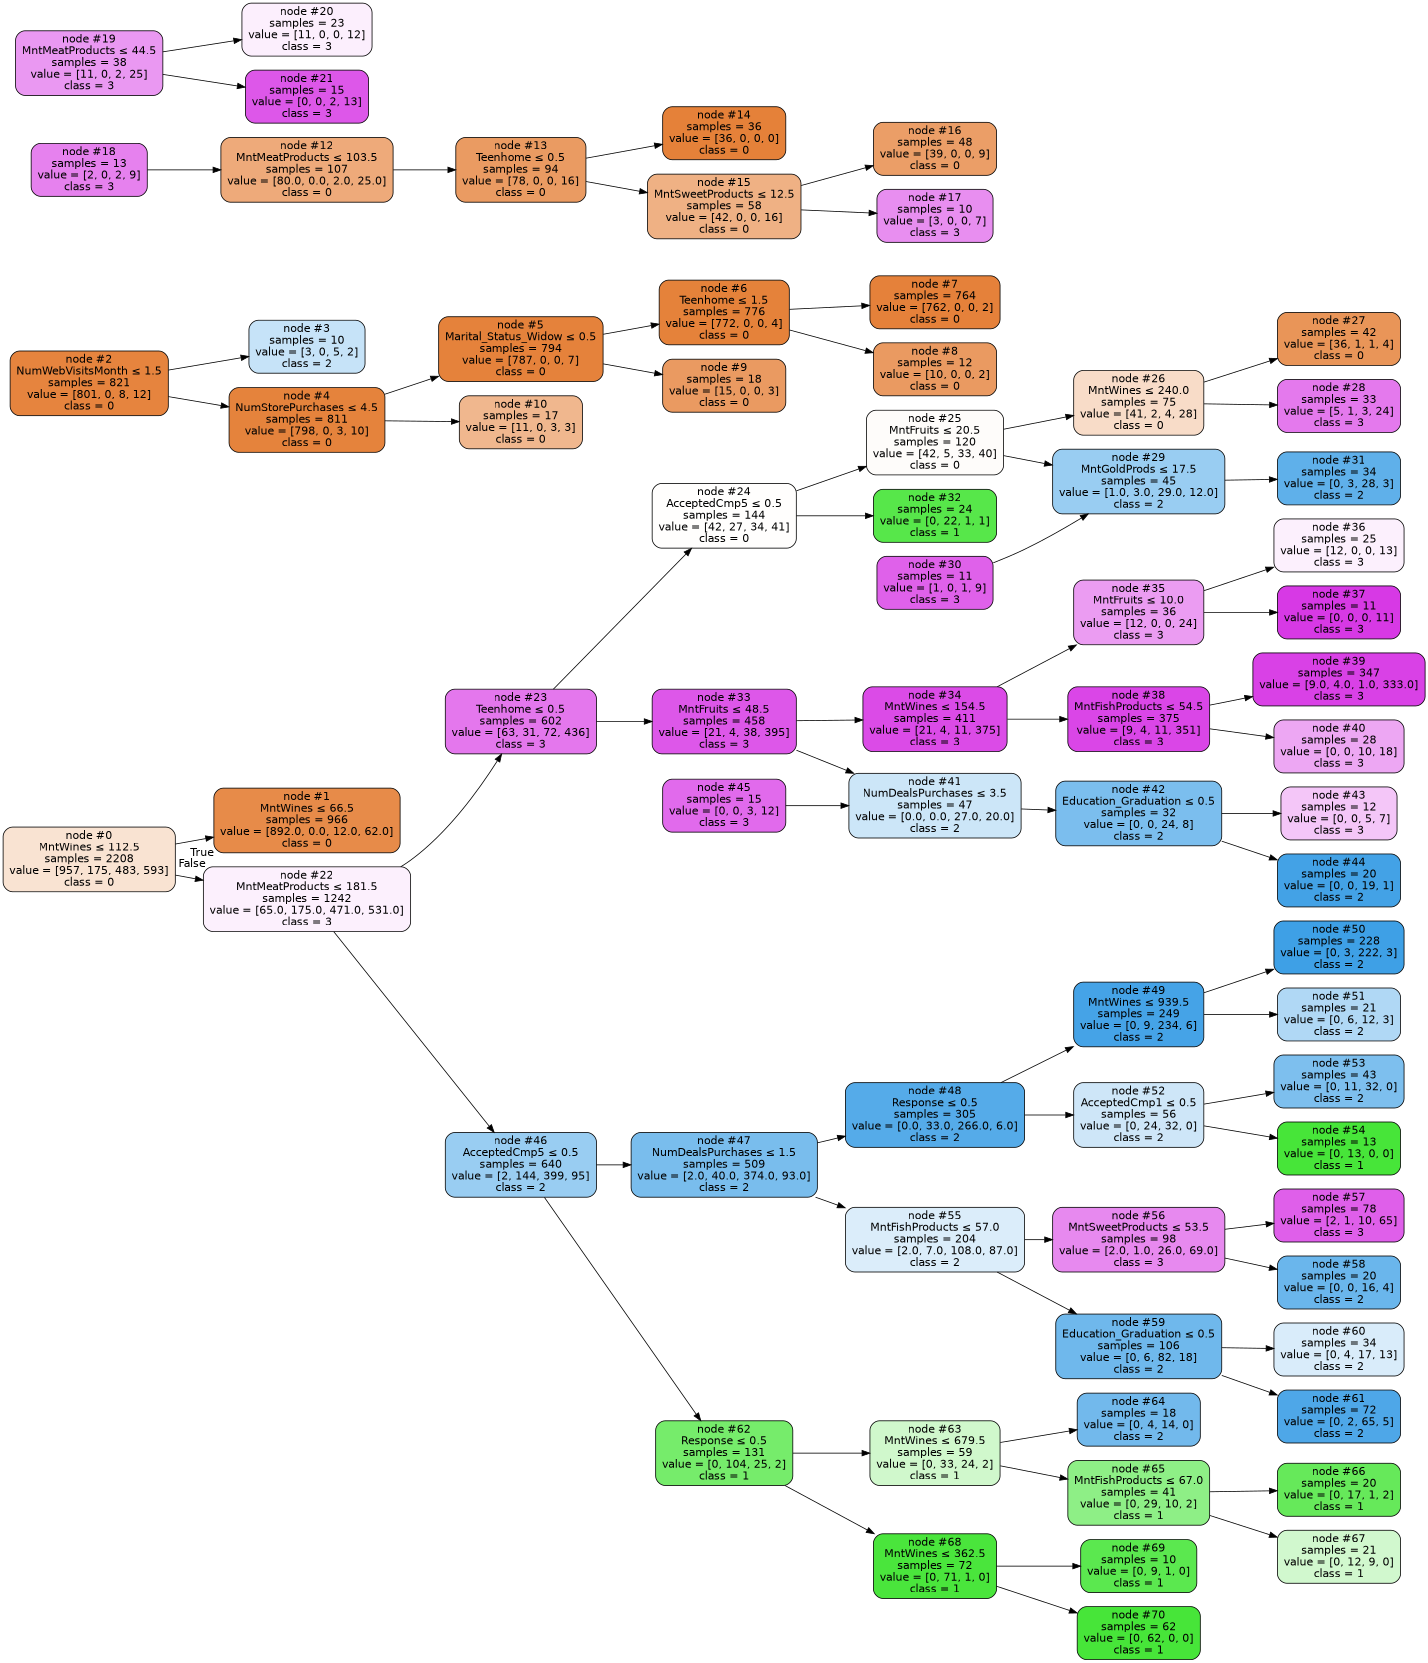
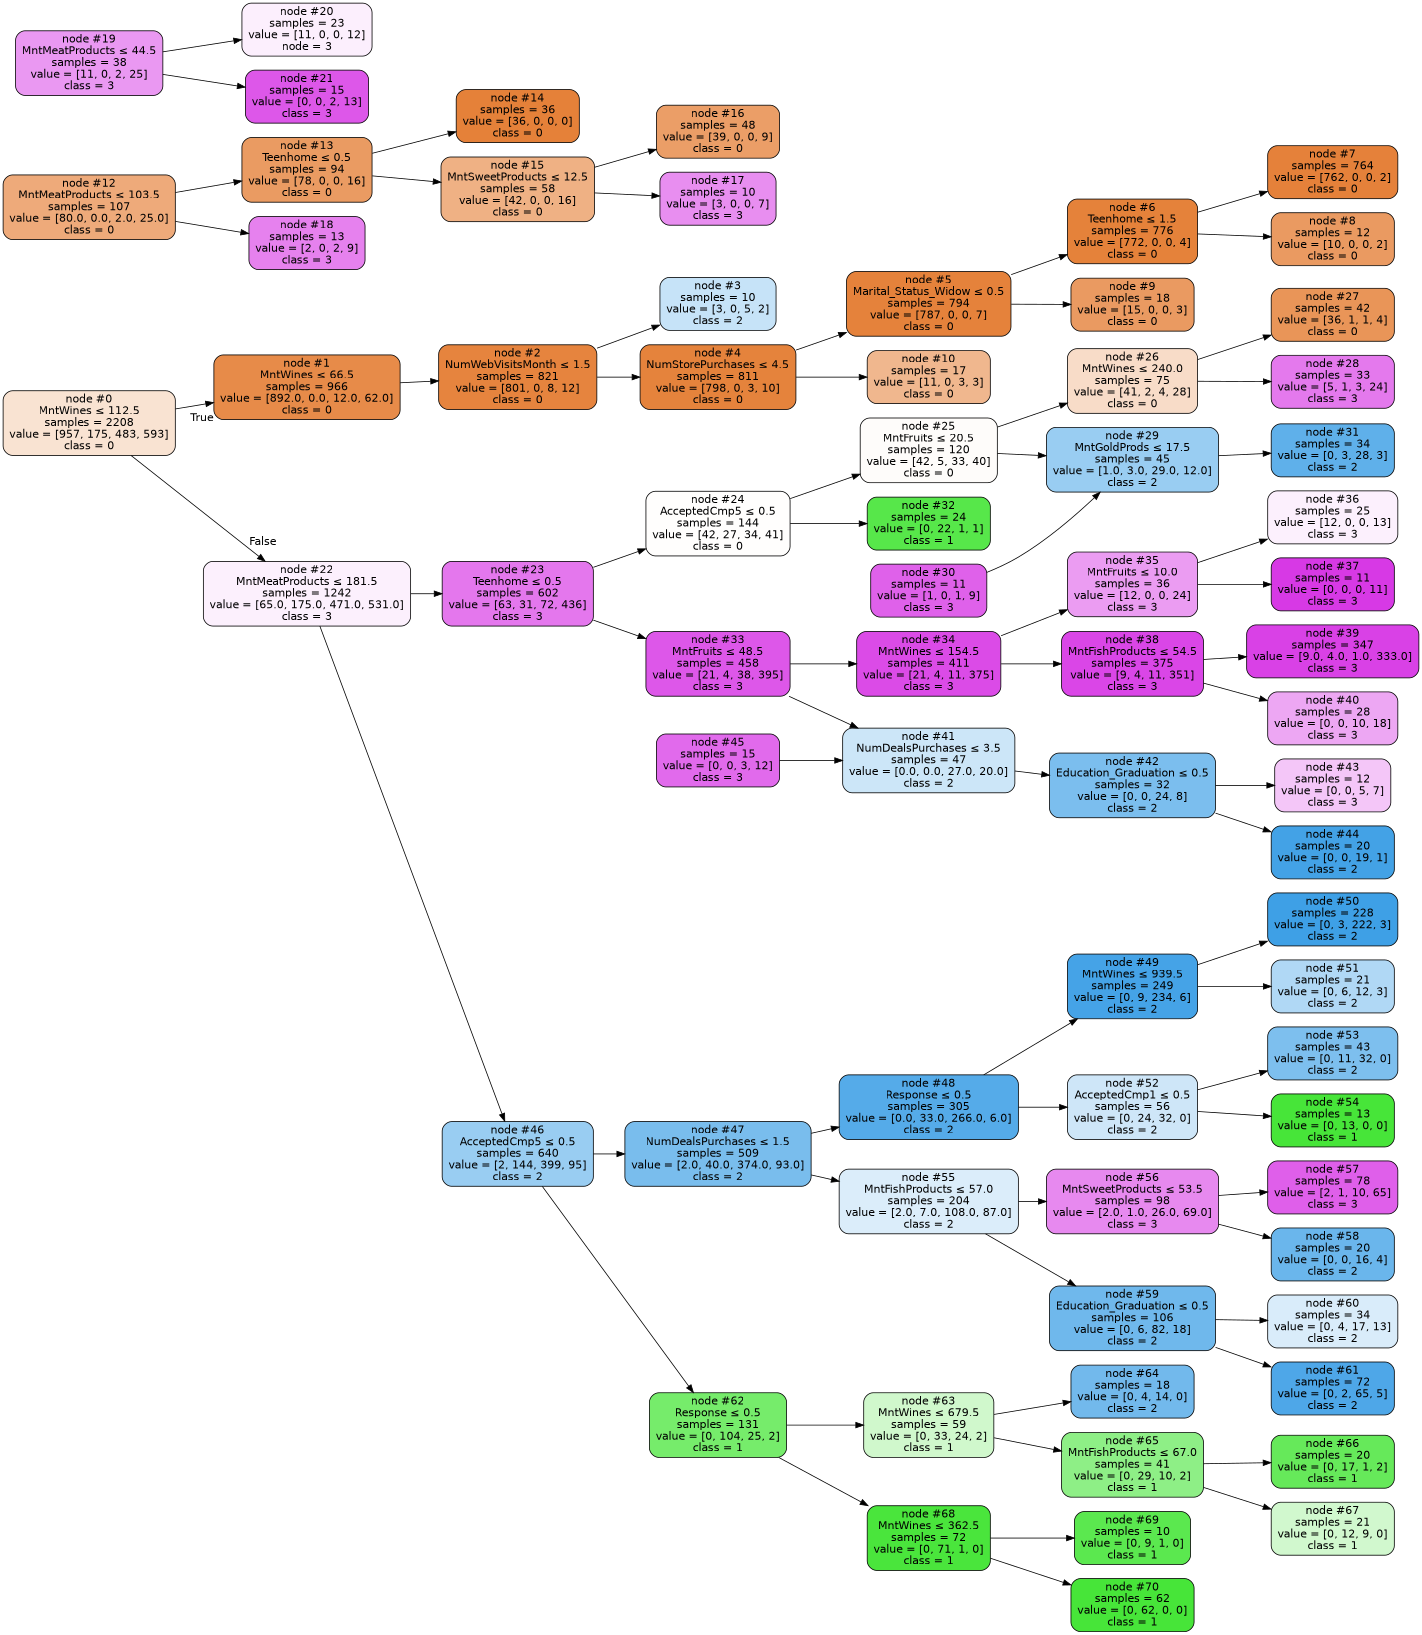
(307, 47) -> (307, 47)
(180, 170) -> (208, 227)
none -> (415, 382)
